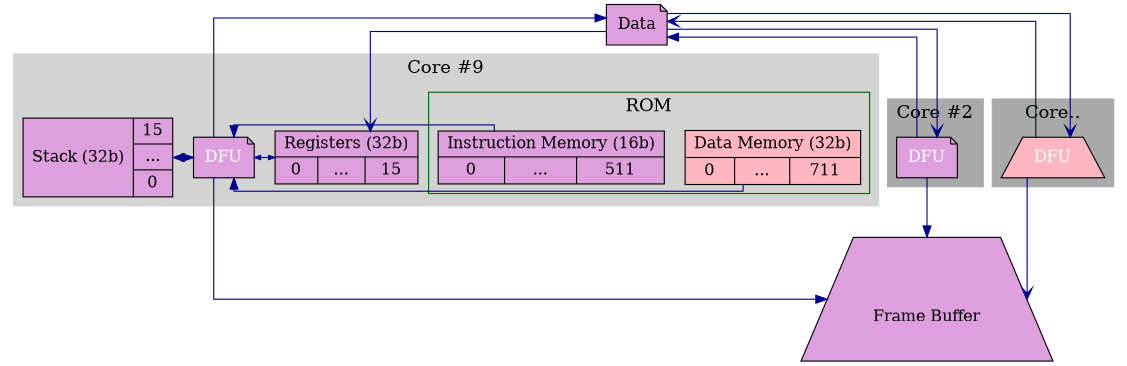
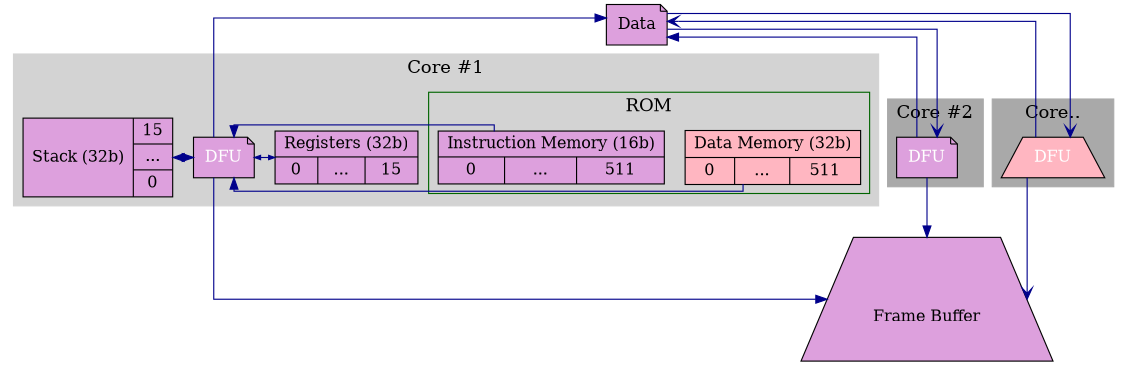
(444, 32) -> none
(446, 69) -> (446, 69)
(825, 170) -> (825, 170)
